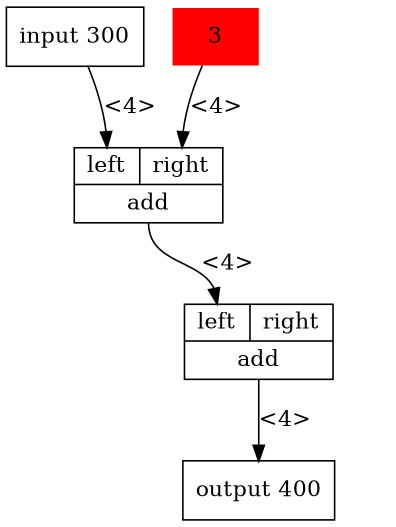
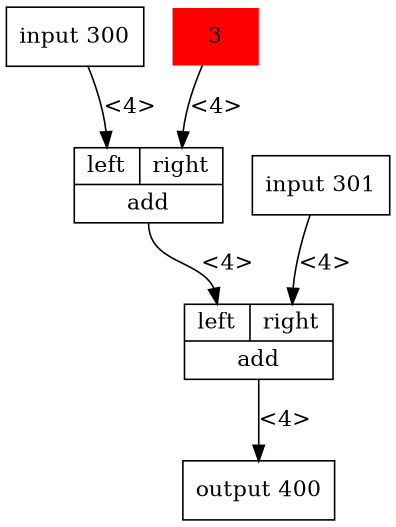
none -> (321, 185)
